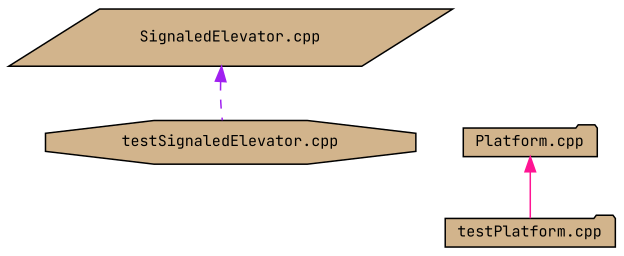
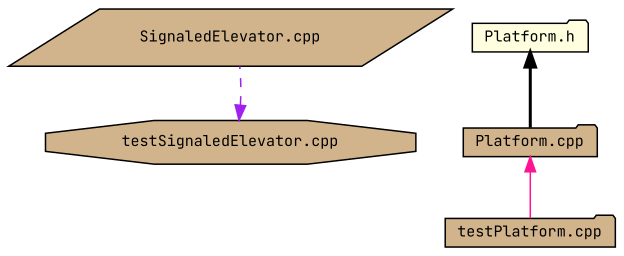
none -> (530, 38)
(221, 101) -> (241, 86)
